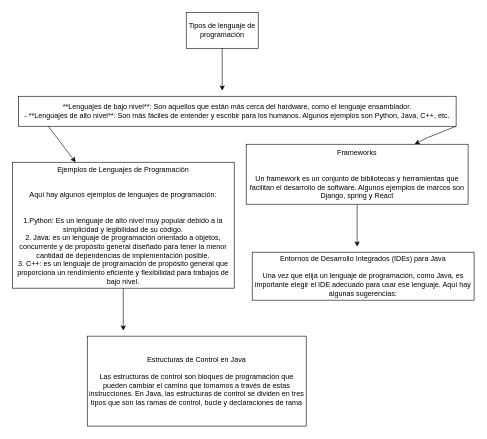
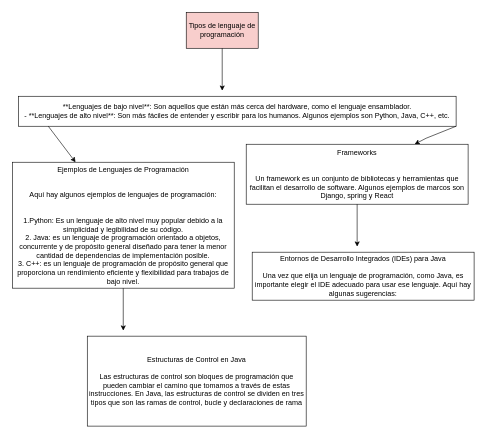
(222, 30) -> (222, 30)
